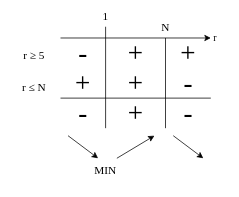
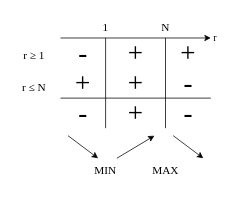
(105, 15) -> (105, 27)
(34, 55) -> (34, 55)
none -> (165, 169)
